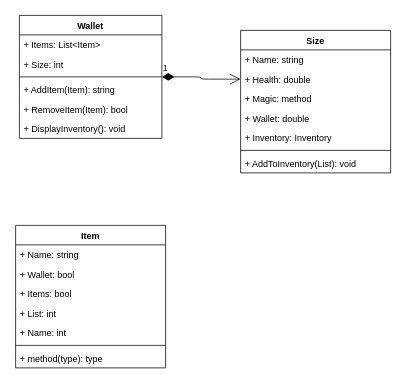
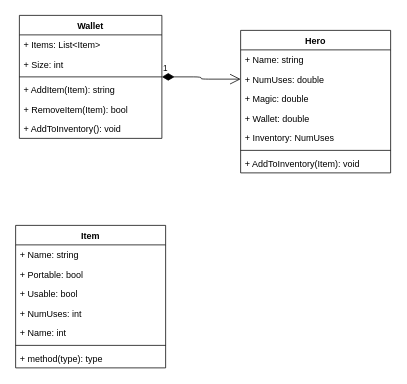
(315, 41) -> (315, 41)
(279, 80) -> (283, 80)
(278, 99) -> (276, 99)
(82, 129) -> (79, 129)
(296, 138) -> (291, 138)
(309, 164) -> (310, 164)
(48, 275) -> (54, 275)
(48, 294) -> (49, 294)
(41, 314) -> (50, 314)
